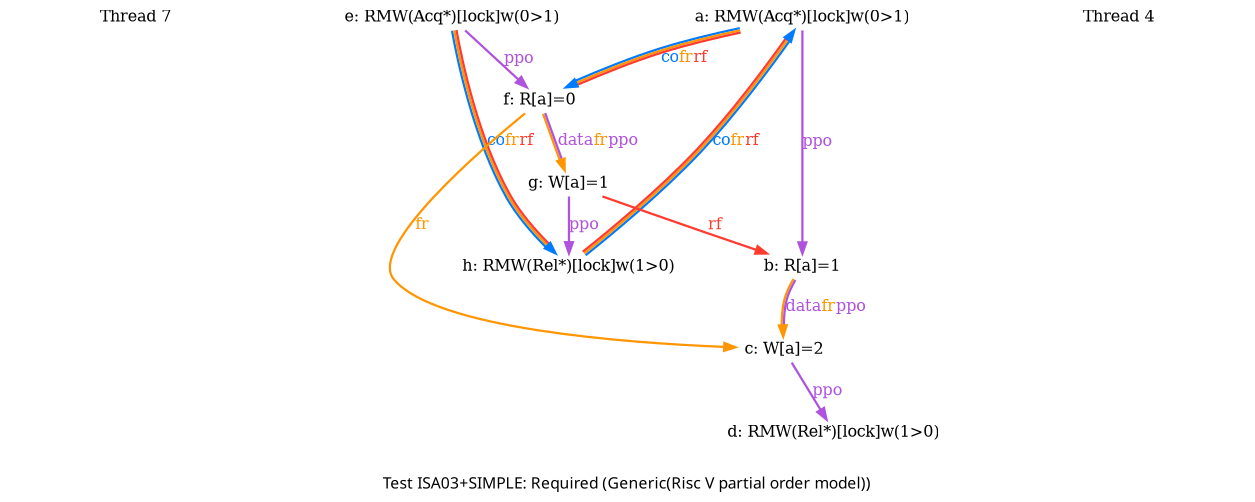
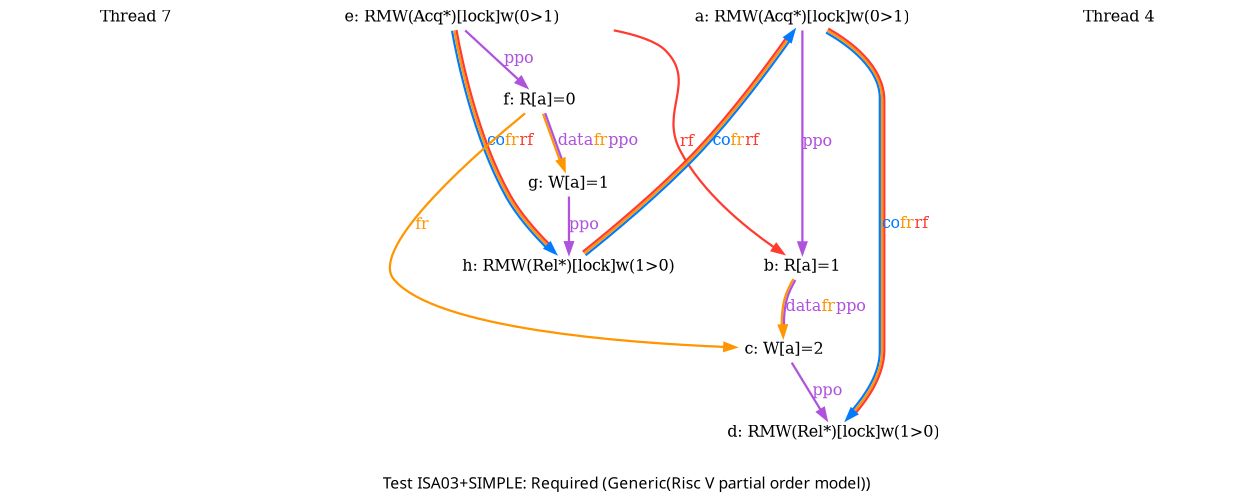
(657, 52) -> (882, 213)
(679, 223) -> (676, 139)
